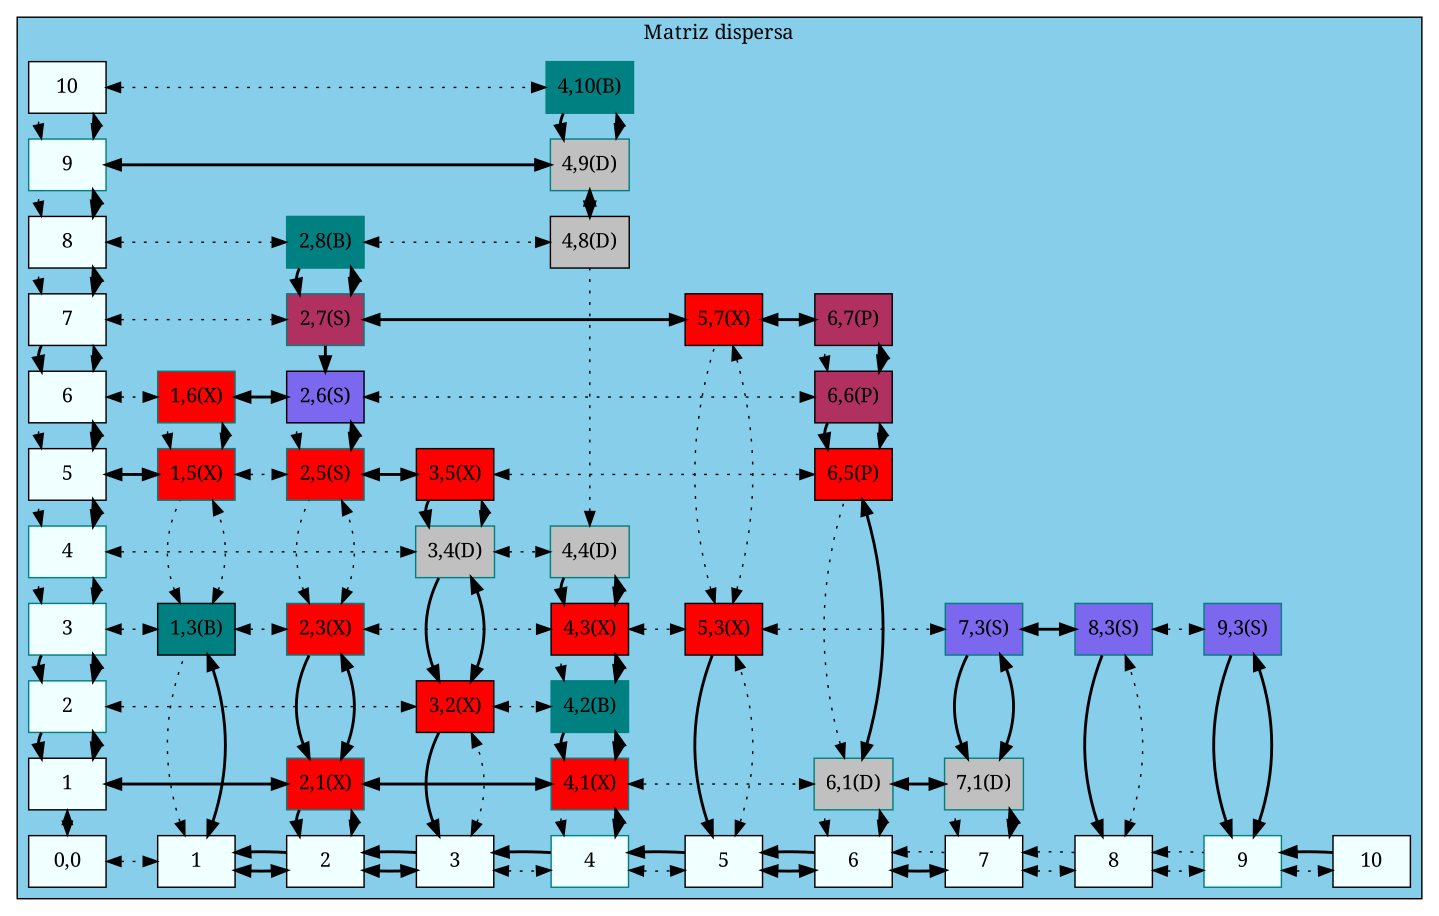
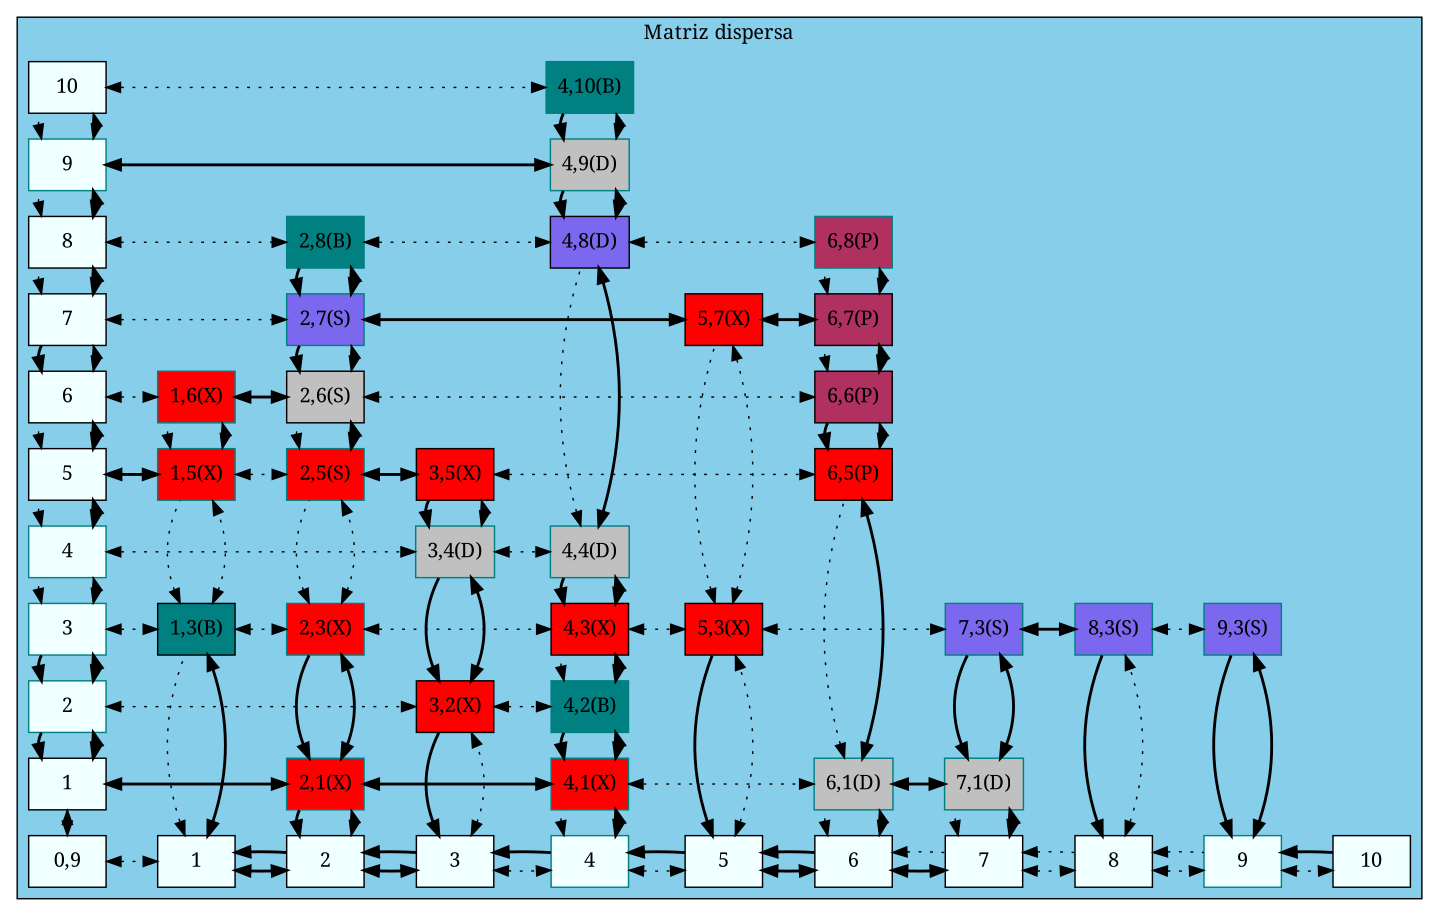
none -> (561, 196)
(590, 242) -> (590, 242)
none -> (854, 242)
(325, 320) -> (325, 320)
none -> (354, 356)
(325, 397) -> (325, 397)
none -> (619, 409)
(67, 861) -> (67, 861)
